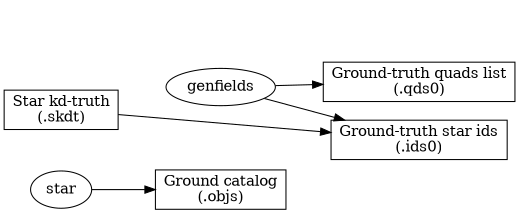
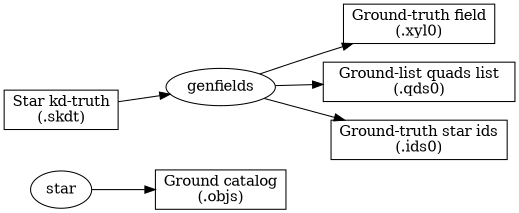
none -> (419, 24)
(419, 82) -> (419, 82)
(219, 123) -> (139, 99)
